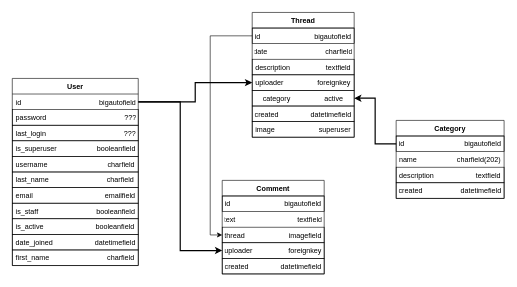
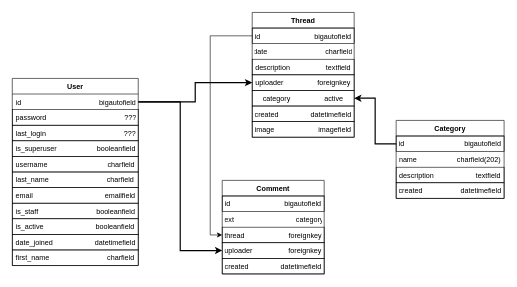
(303, 130) -> (303, 130)
(273, 220) -> (273, 220)
(273, 235) -> (273, 235)
